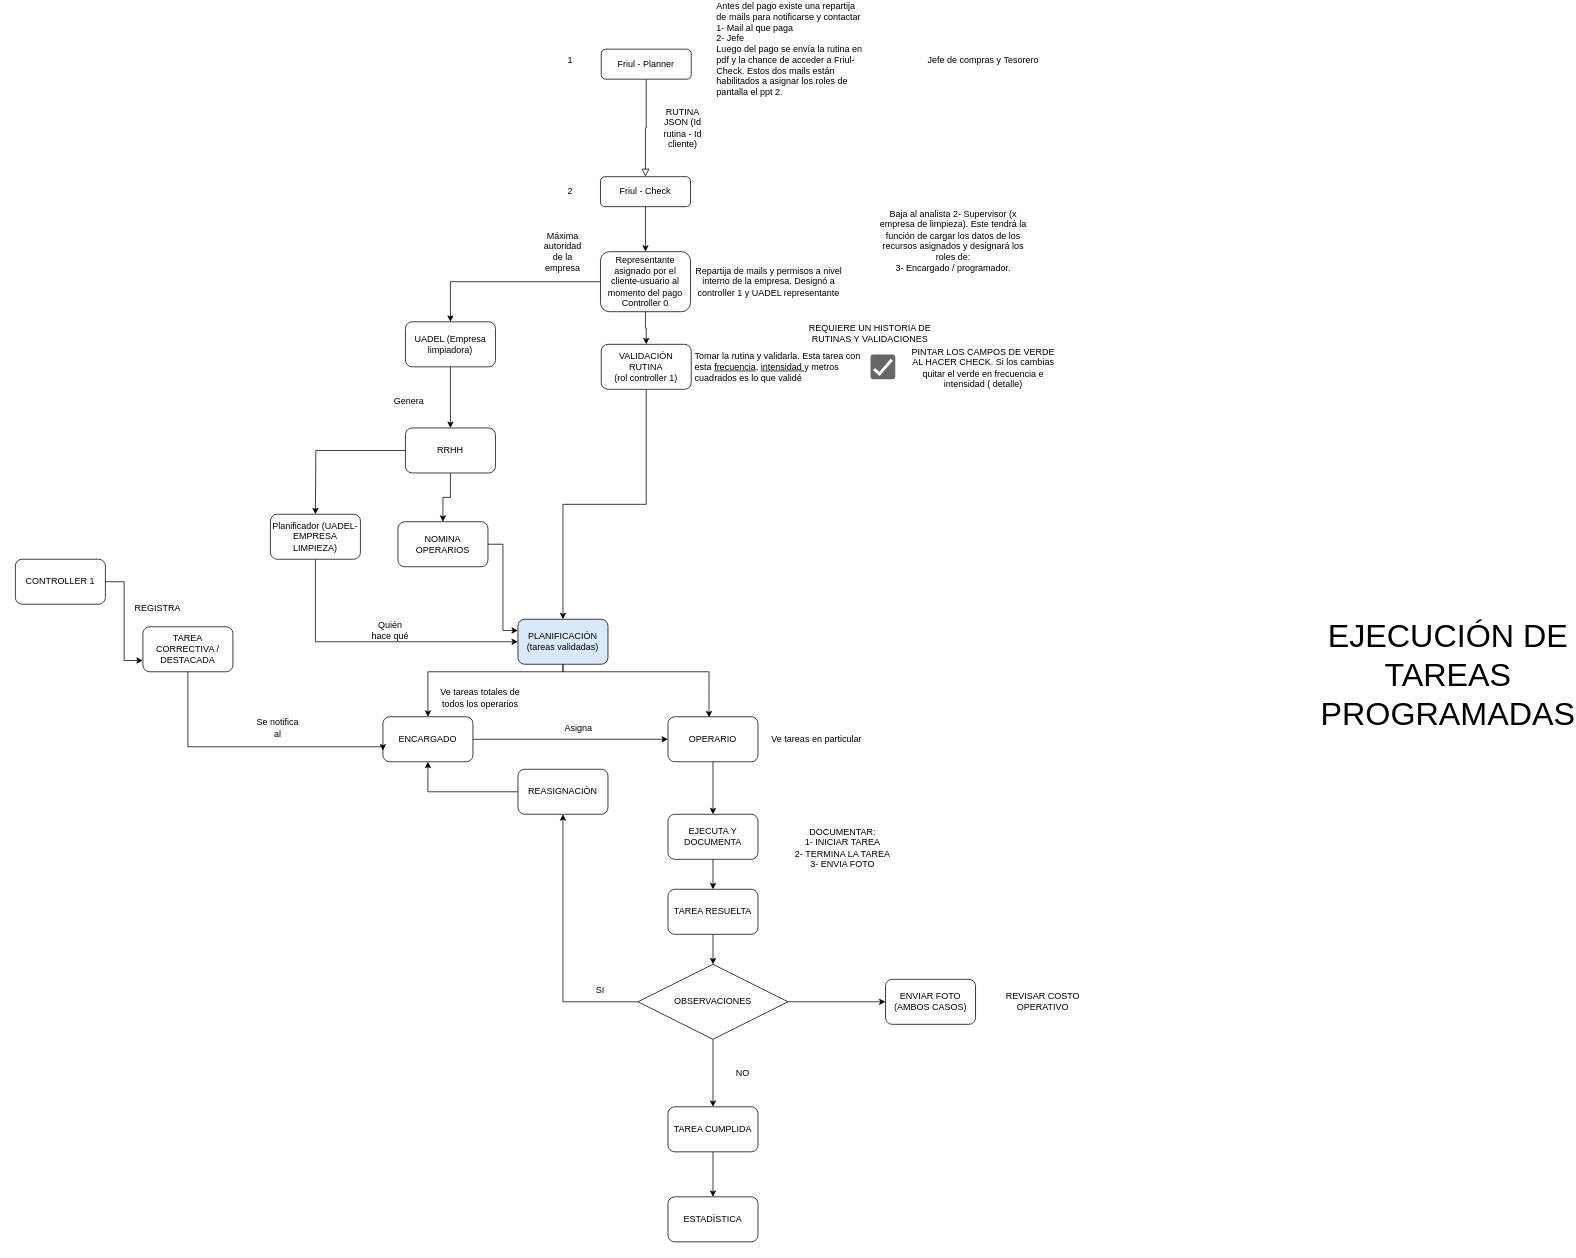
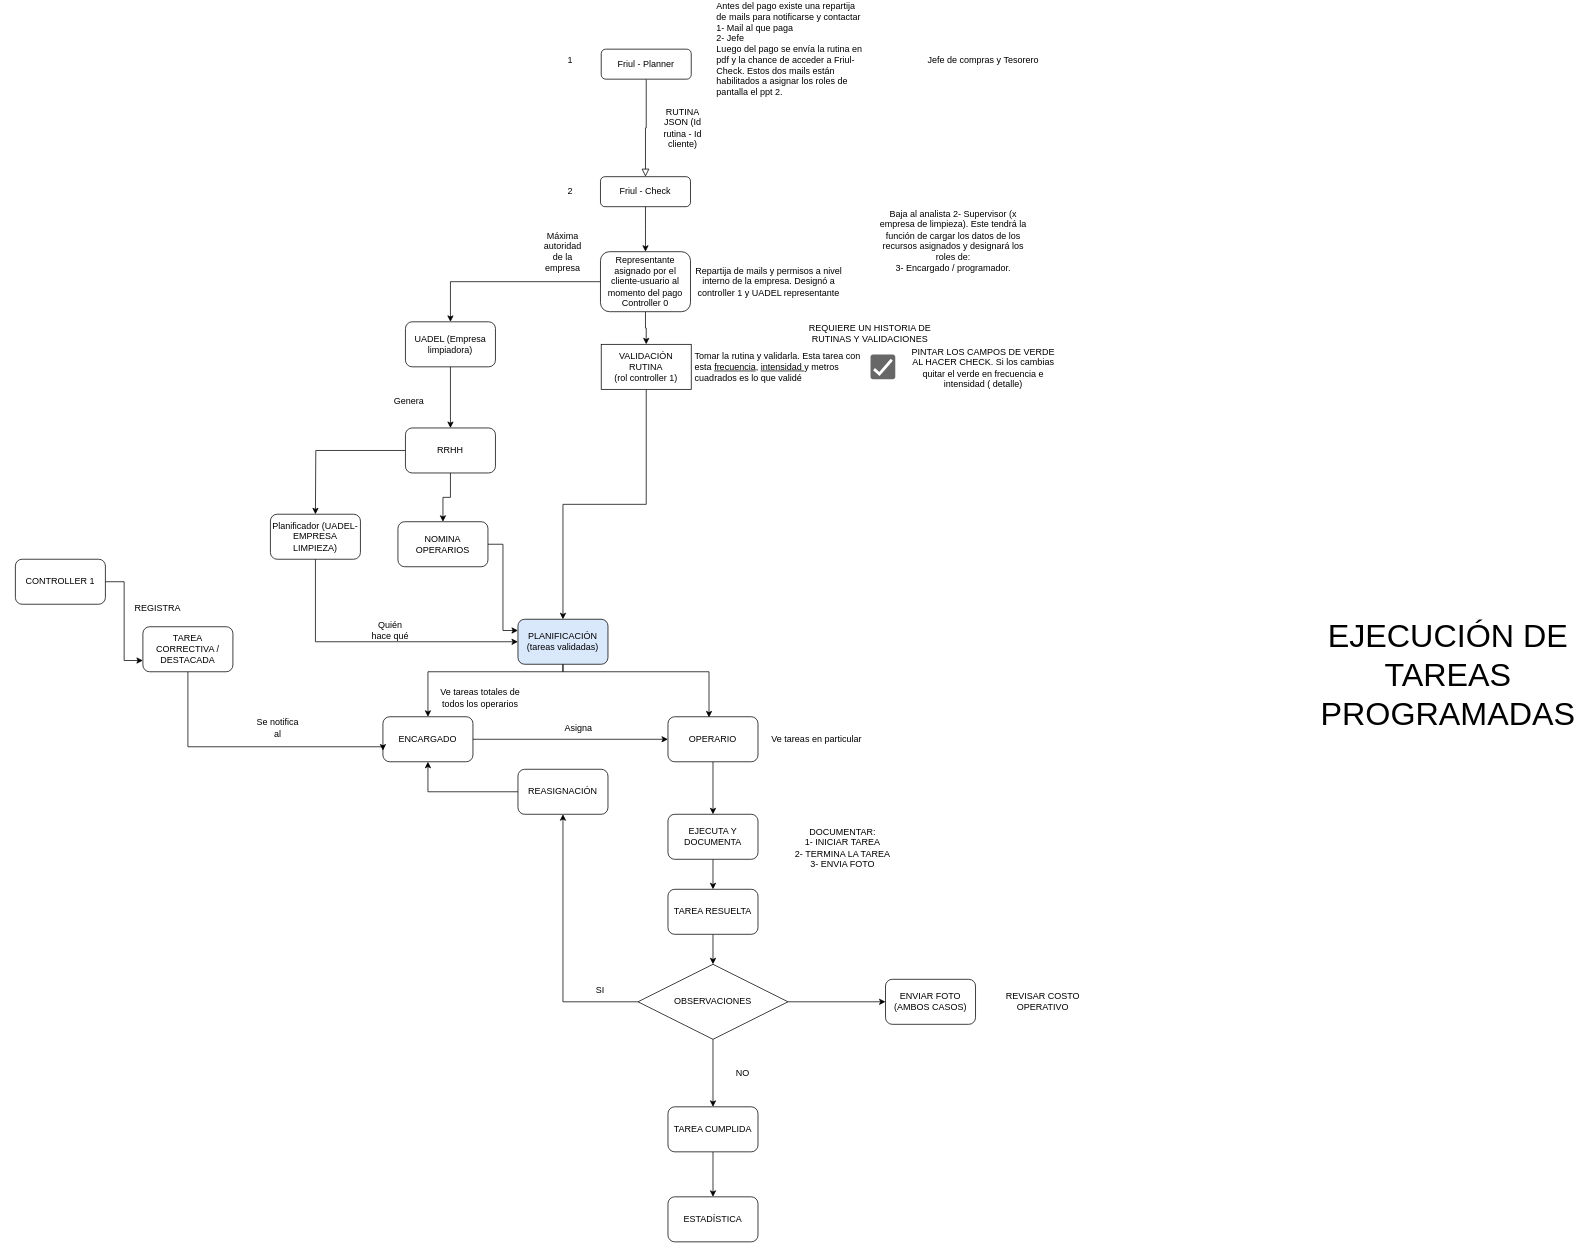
(646, 367) -> (646, 367)
